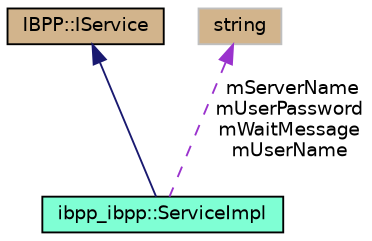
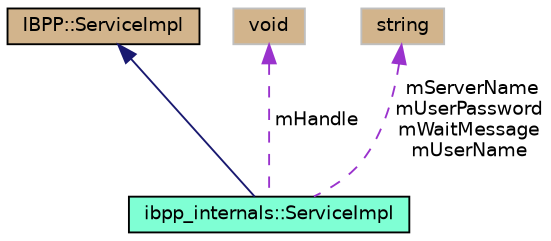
(86, 26) -> (104, 26)
none -> (269, 26)
(163, 215) -> (269, 215)
